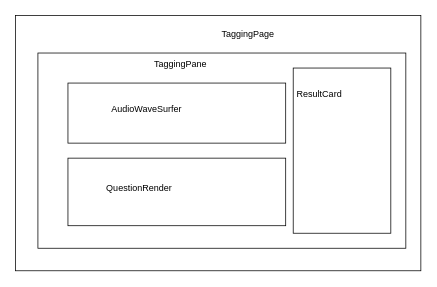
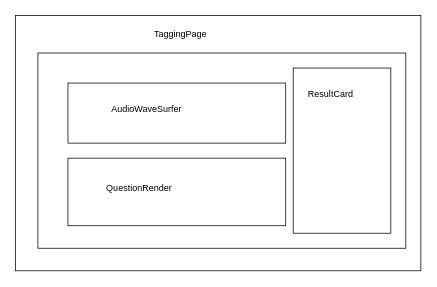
(248, 34) -> (180, 34)
(180, 64) -> none
(319, 94) -> (330, 94)
